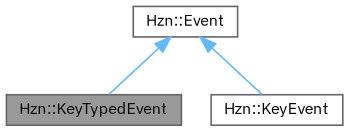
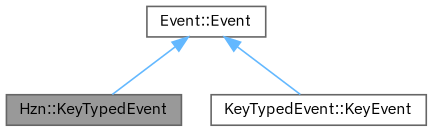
(185, 22) -> (206, 22)
(277, 110) -> (319, 110)
